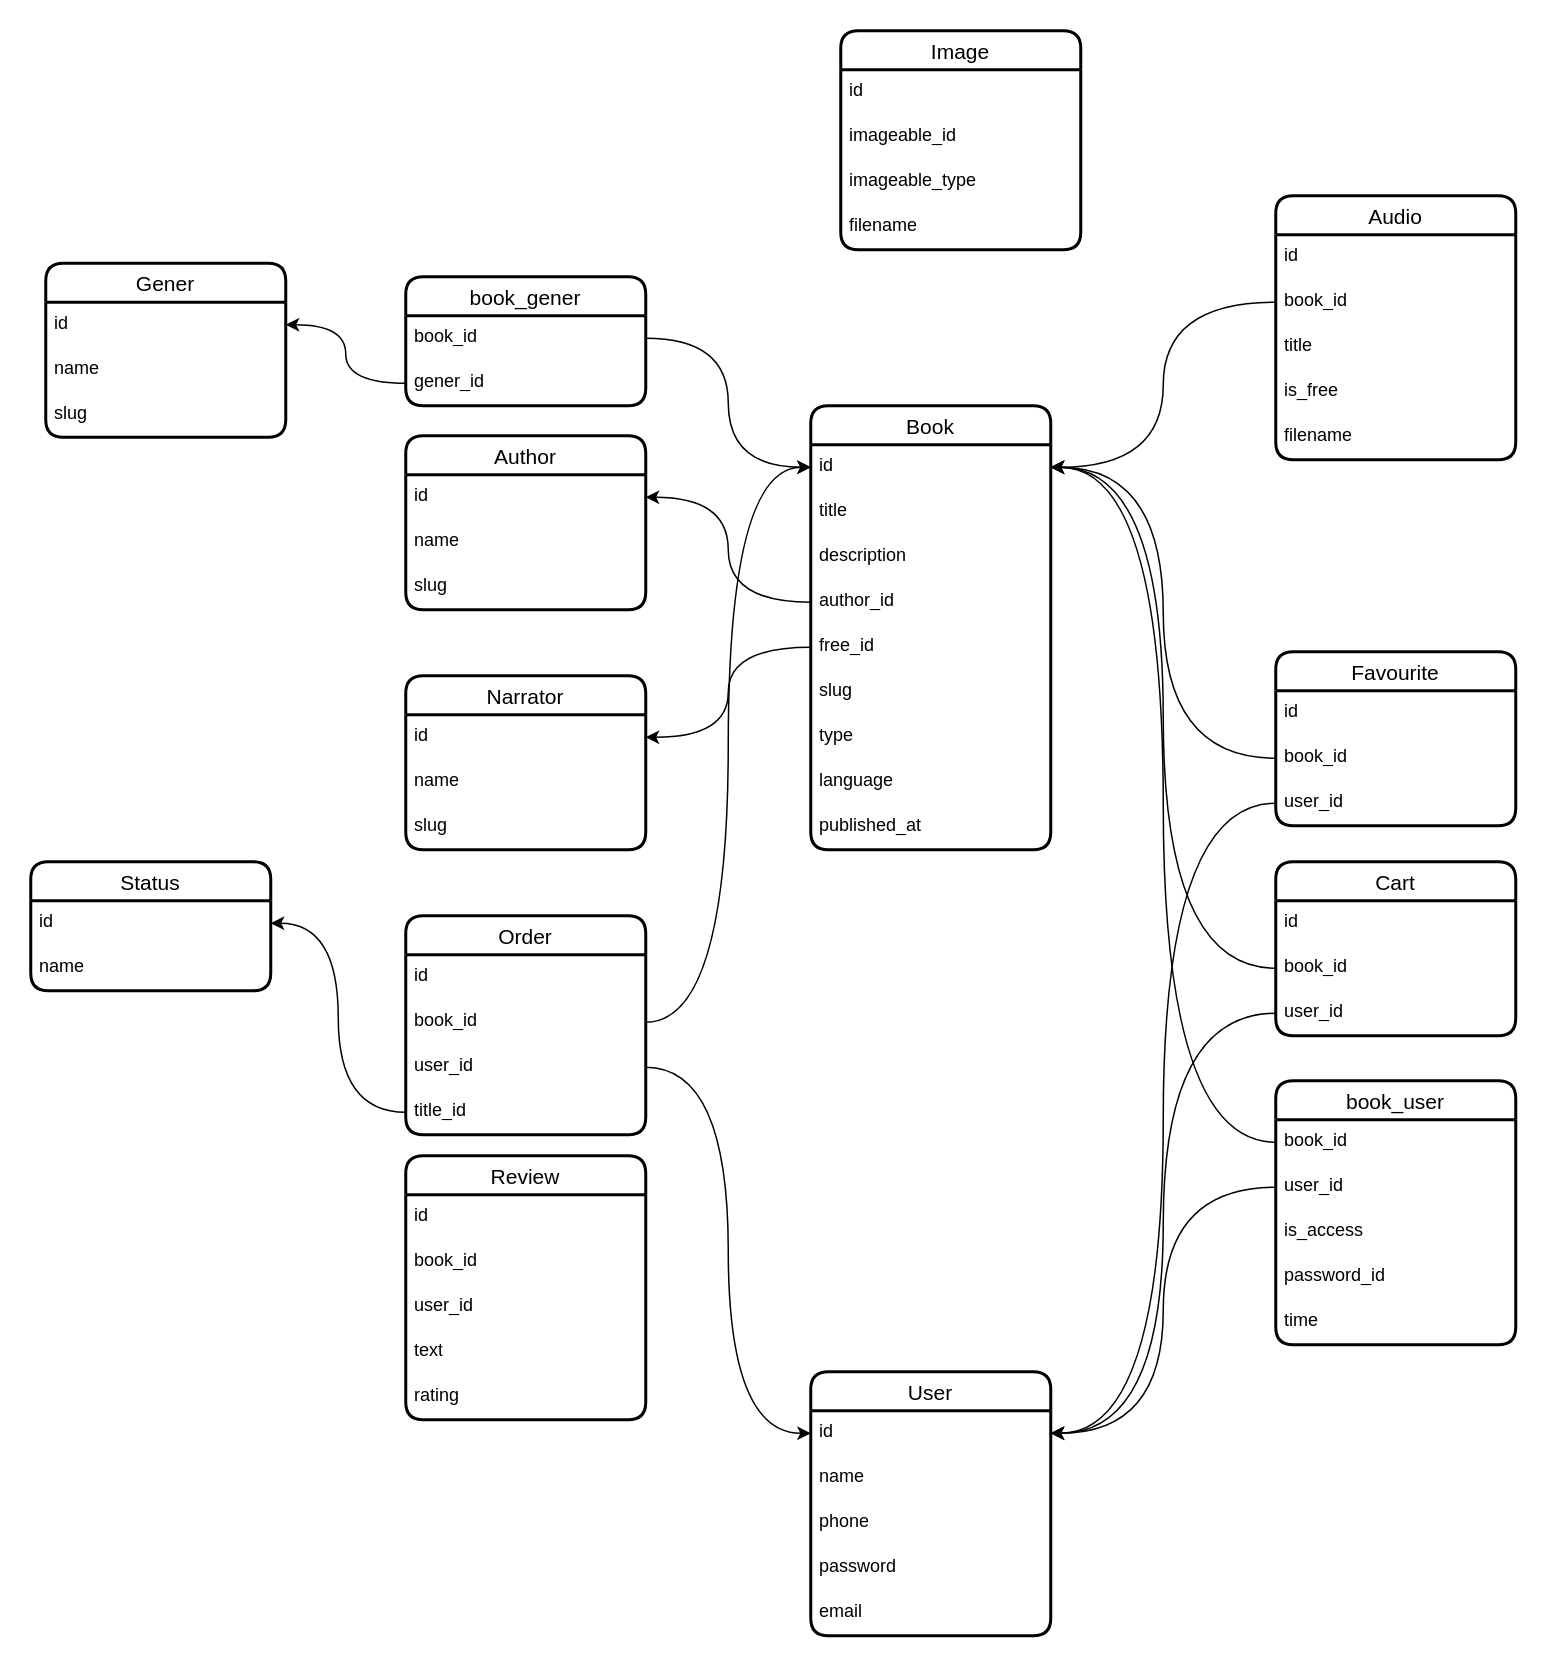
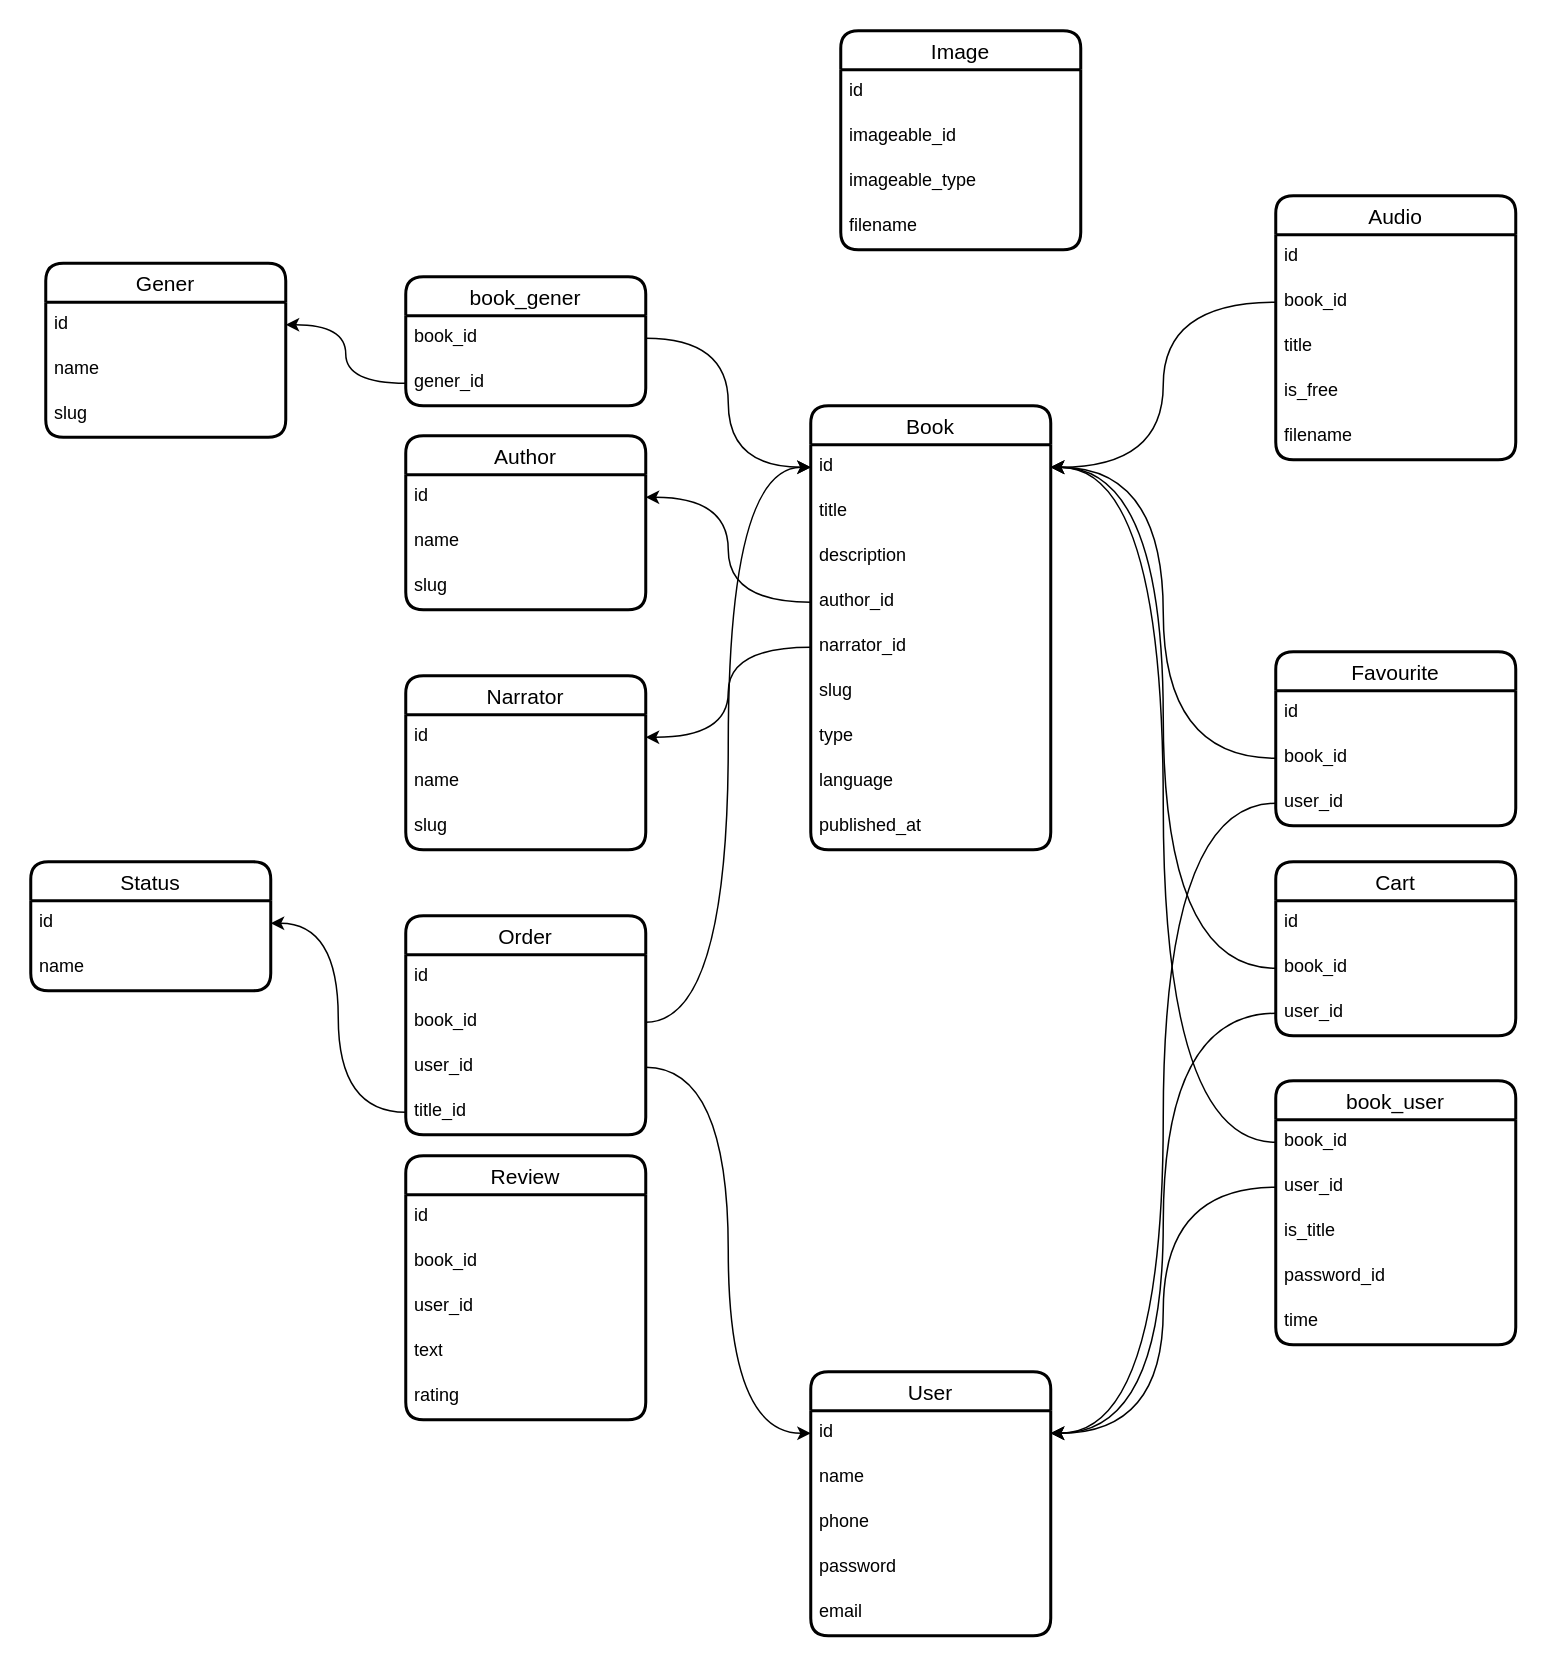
(853, 646) -> (873, 646)
(1328, 1231) -> (1318, 1231)
